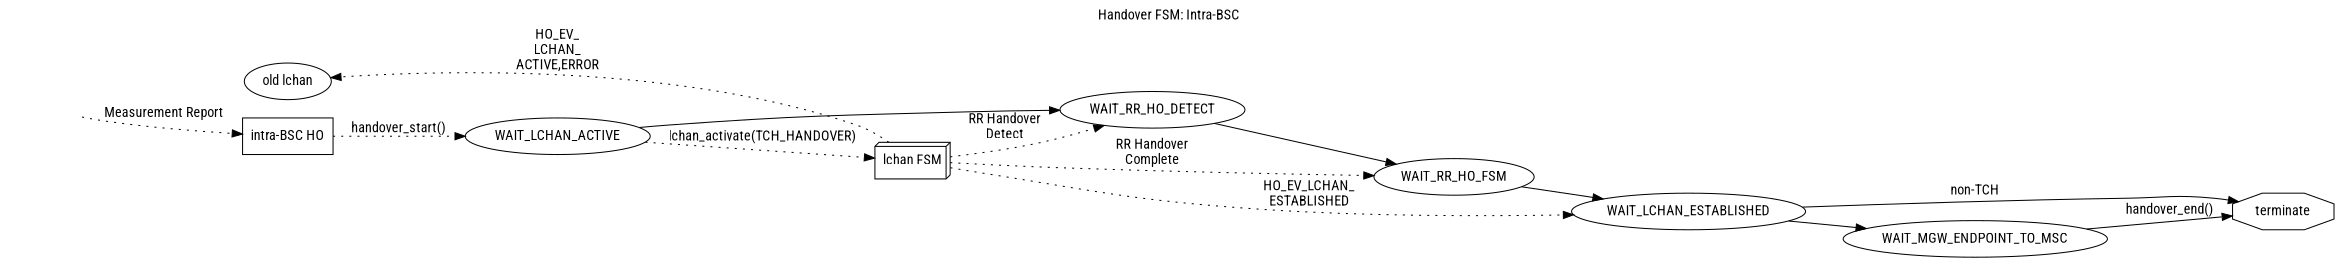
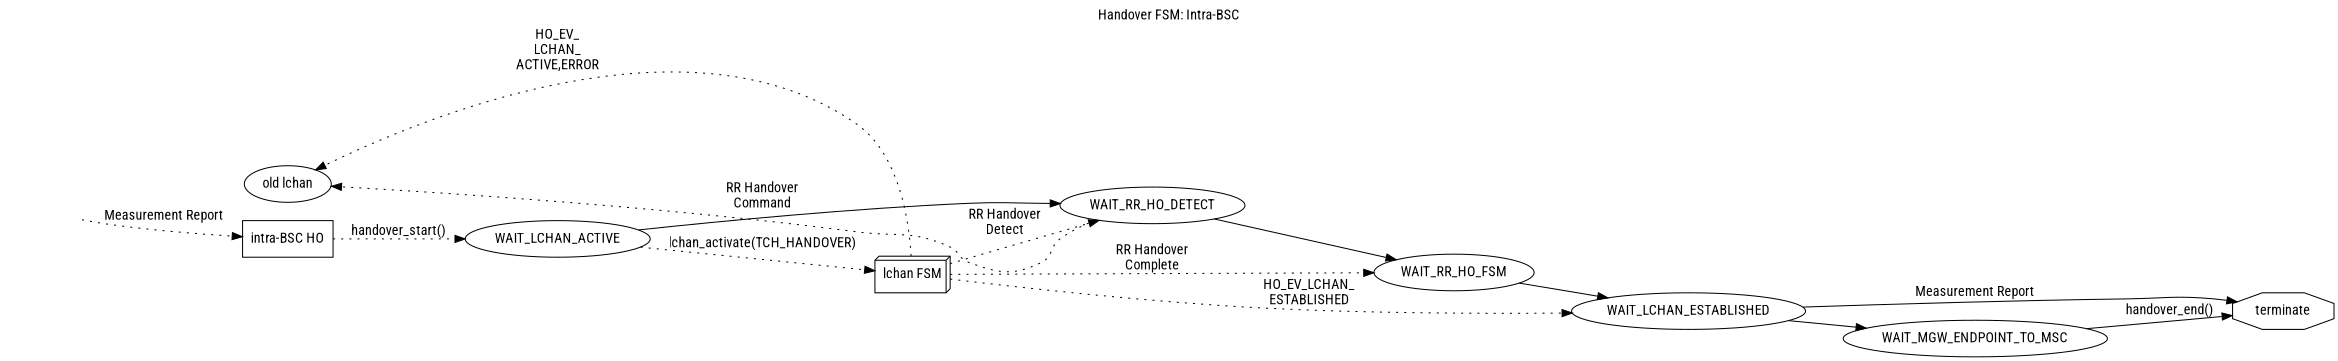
(1975, 191) -> (1975, 292)
none -> (713, 215)
